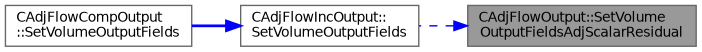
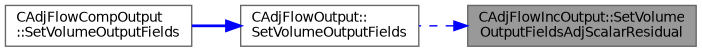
(330, 26) -> (330, 26)
(582, 26) -> (582, 26)
